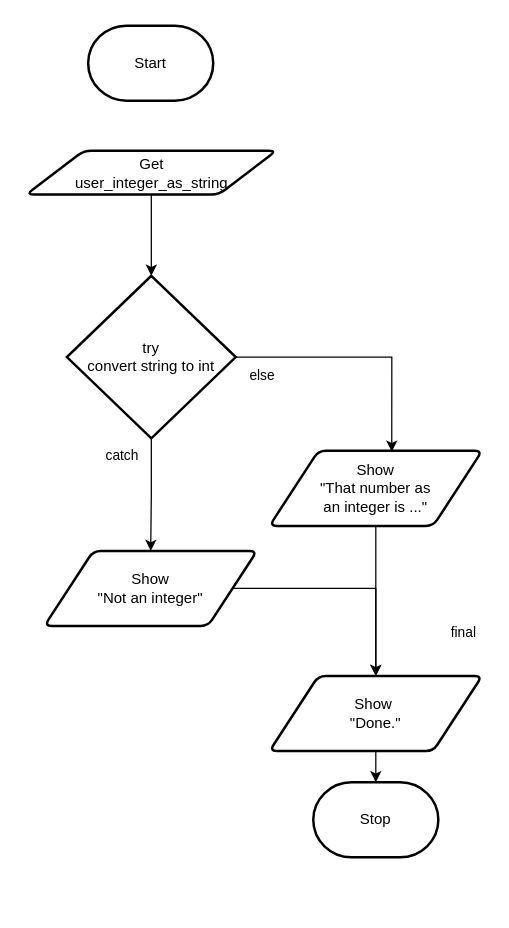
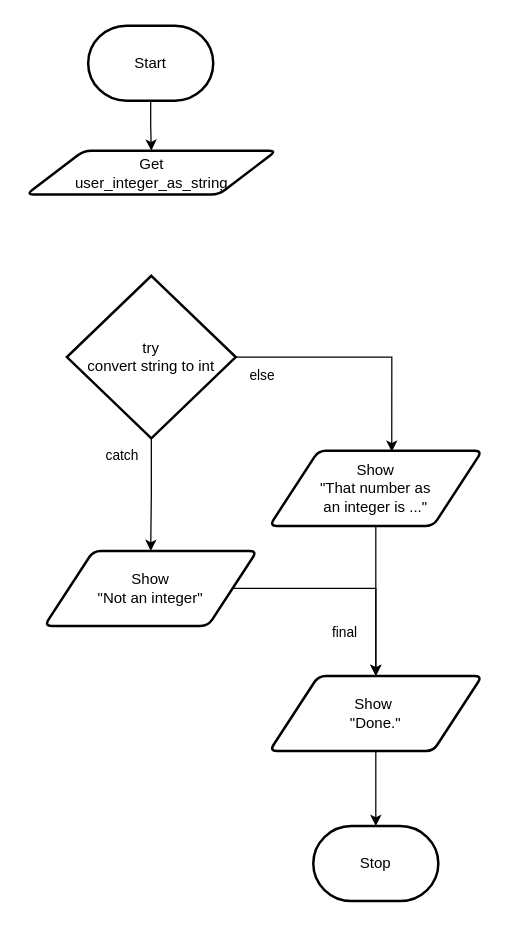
none -> (151, 122)
(151, 231) -> none
(463, 632) -> (344, 632)
(376, 819) -> (376, 863)
